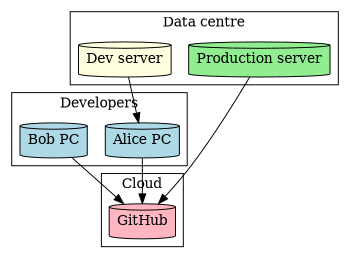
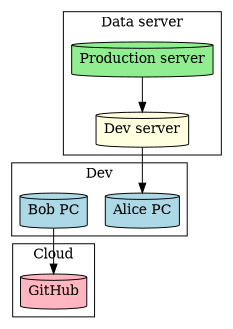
(204, 23) -> (142, 23)
(99, 104) -> (99, 174)
(210, 139) -> (142, 90)
(142, 180) -> none
